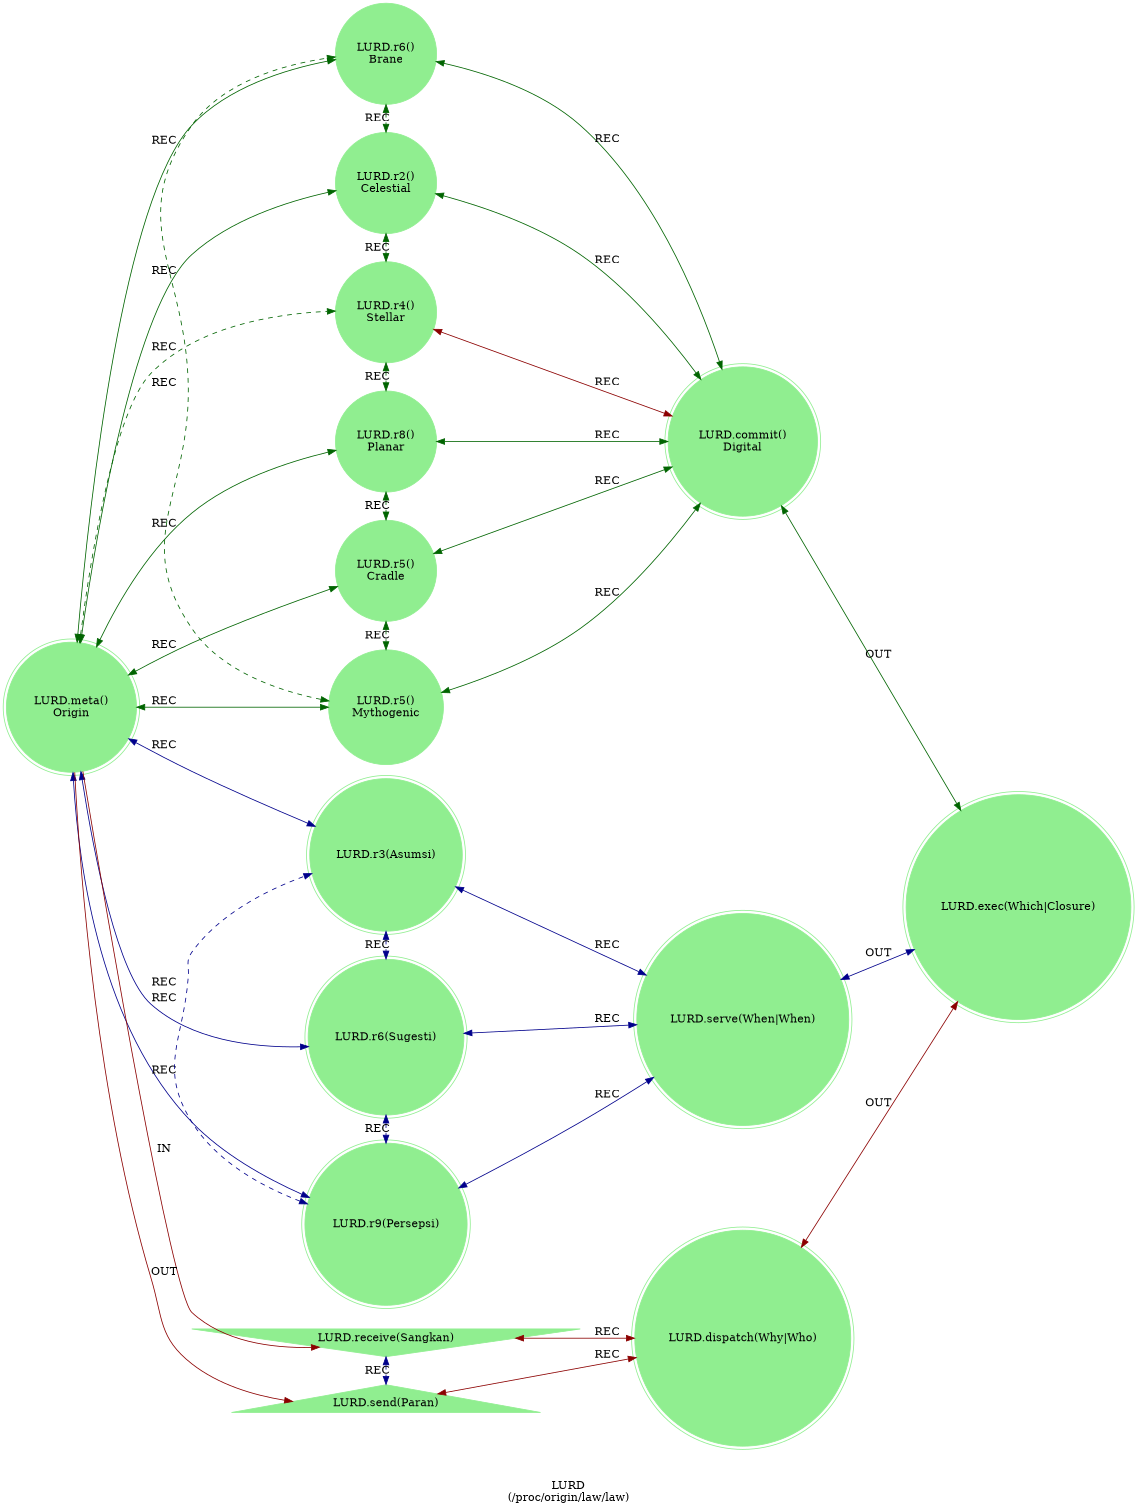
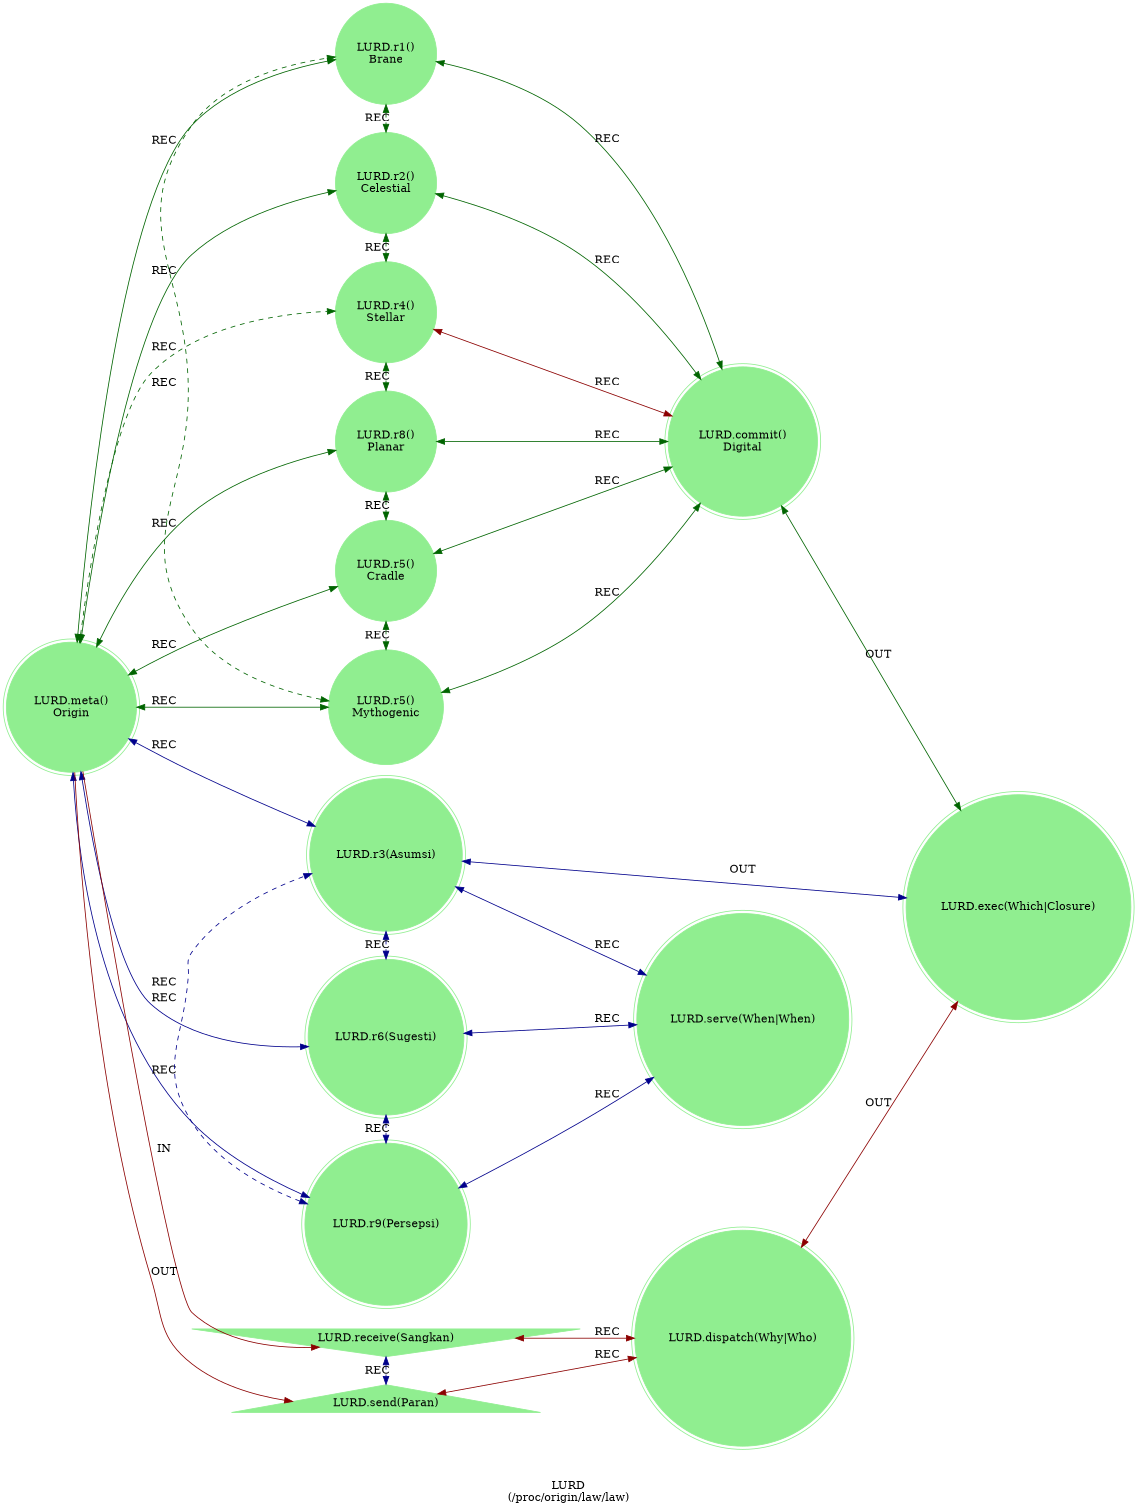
(386, 54) -> (386, 54)
(878, 965) -> (685, 880)
